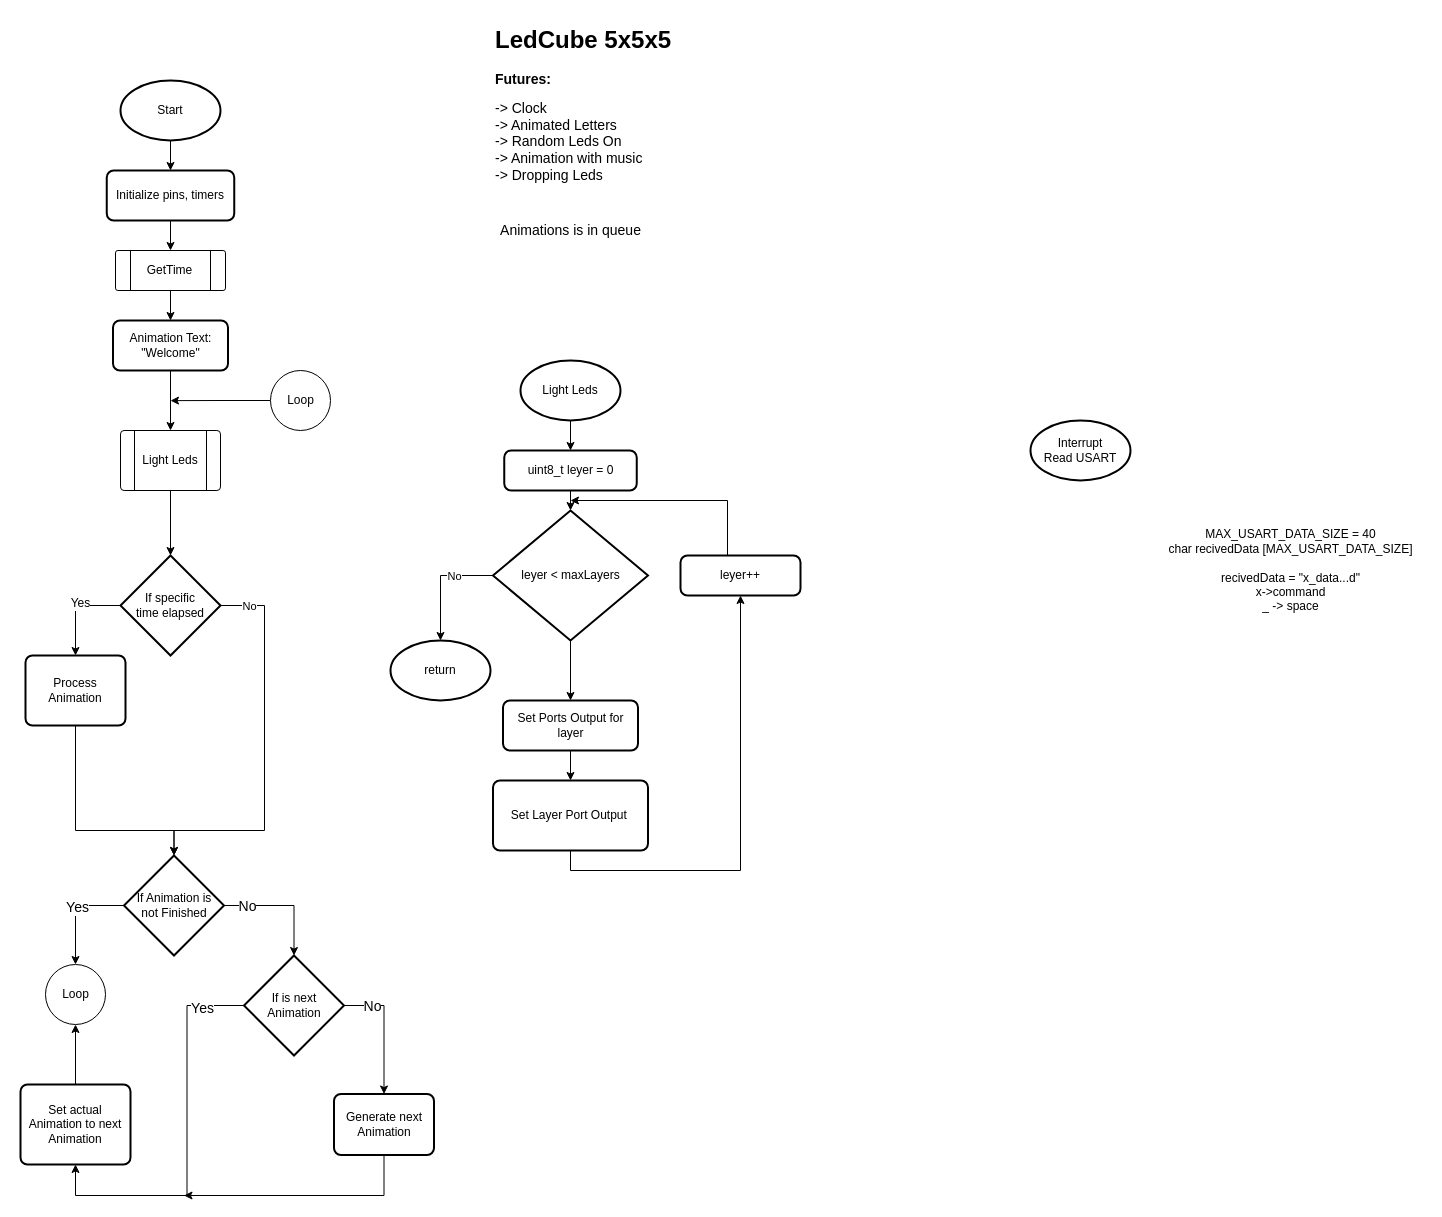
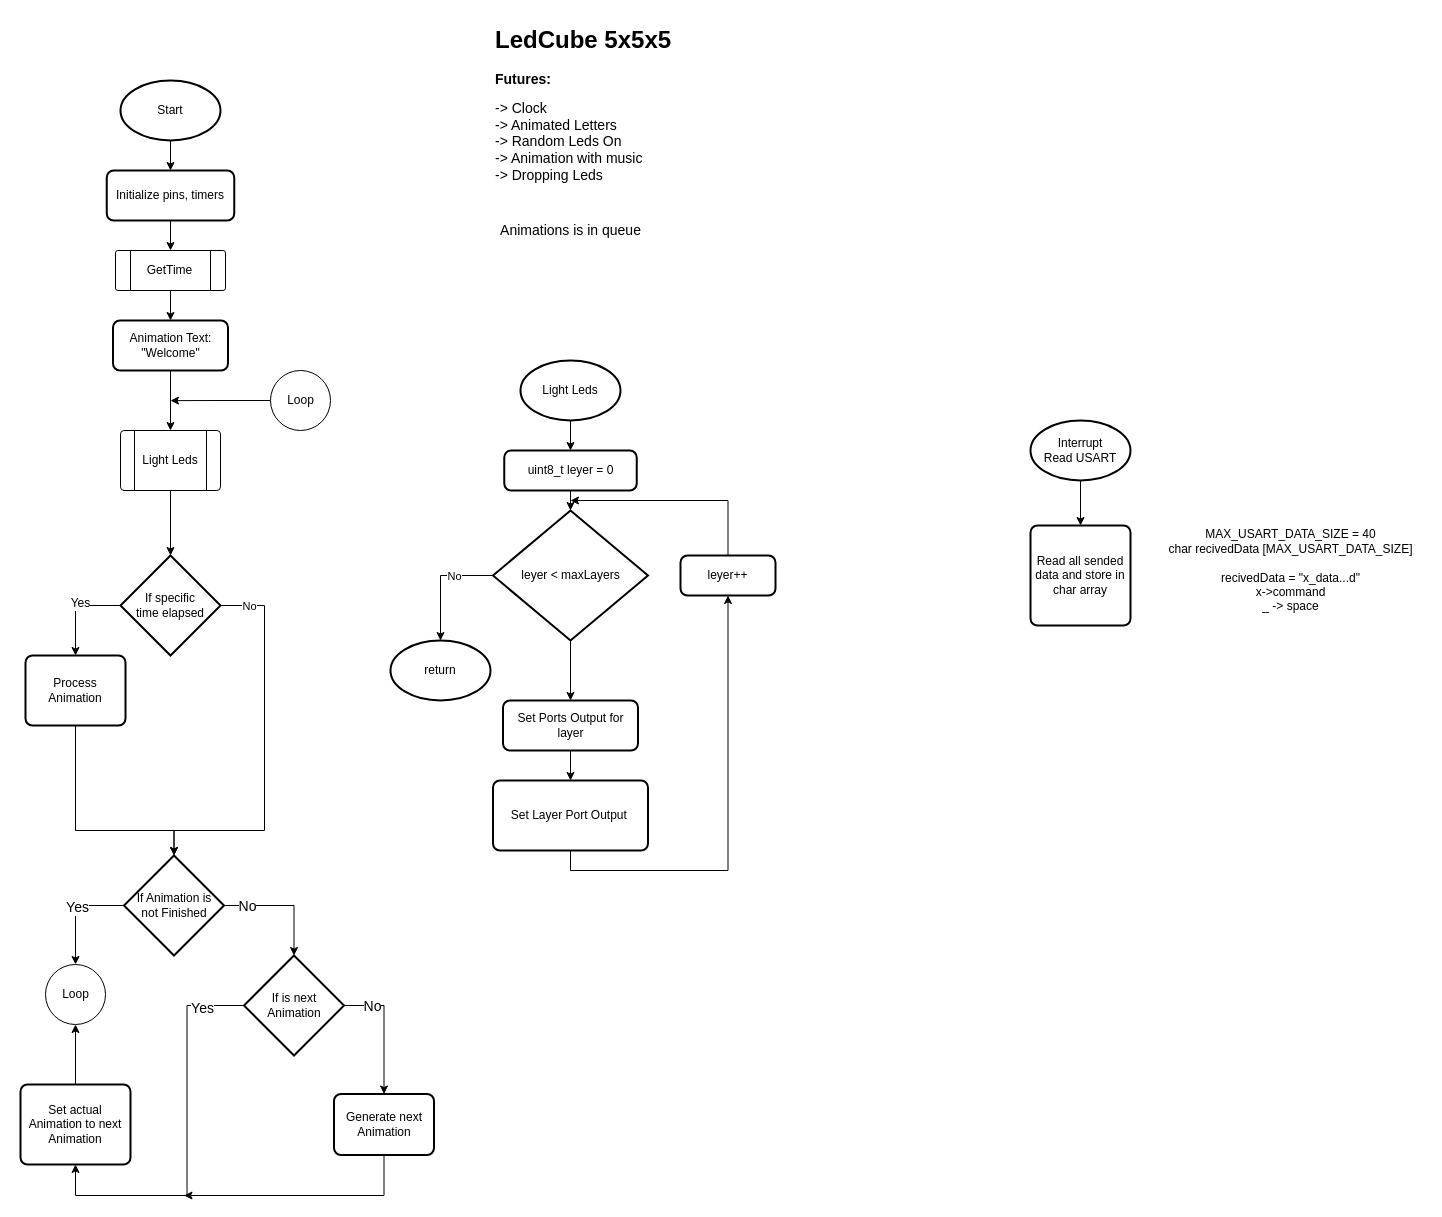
none -> (1081, 500)
(741, 576) -> (728, 576)
none -> (1081, 576)
